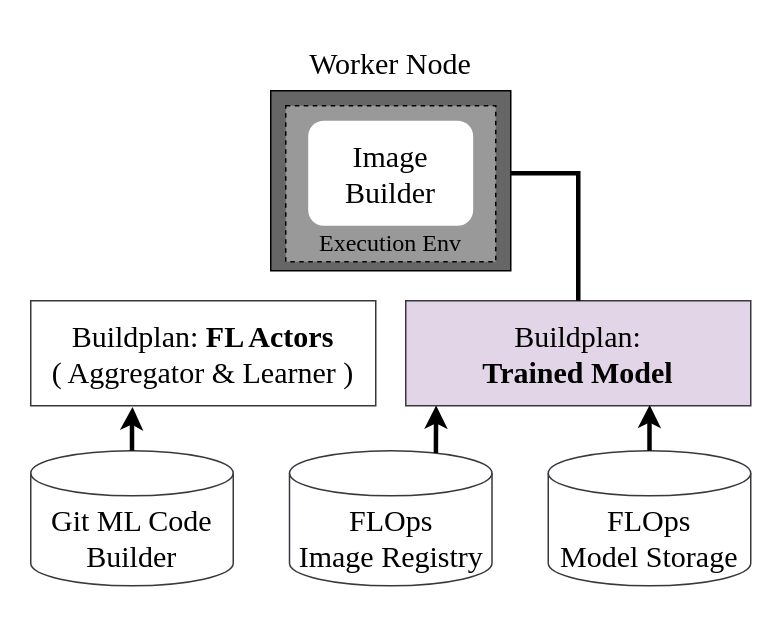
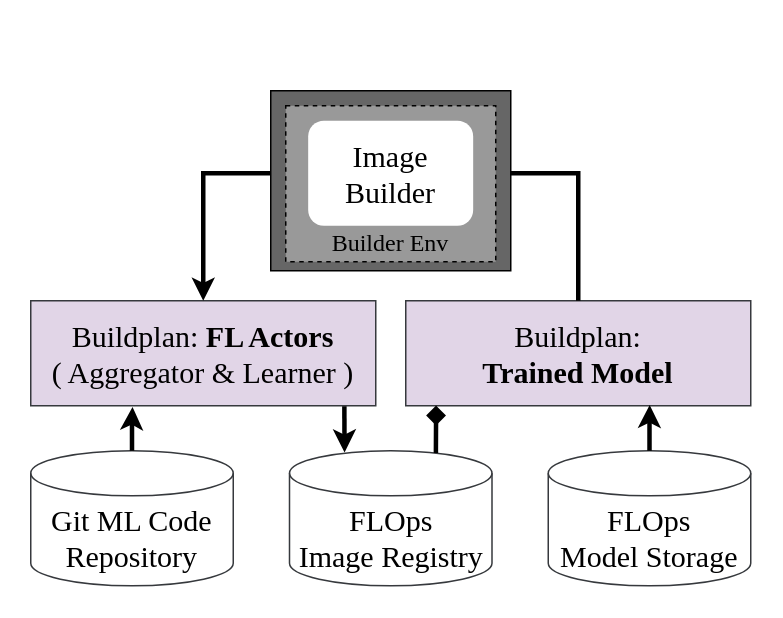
(391, 61) -> none
none -> (203, 195)
(391, 245) -> (391, 245)
(203, 353) -> (203, 353)
none -> (344, 421)
(436, 424) -> (436, 424)
(132, 538) -> (132, 538)
